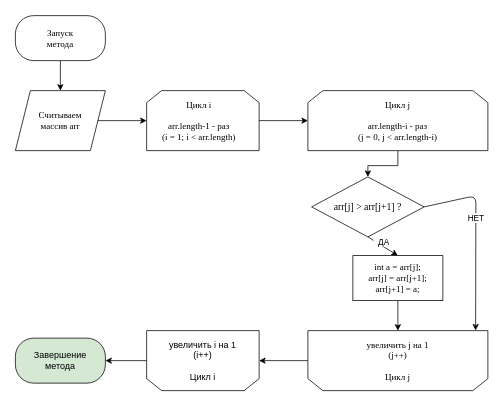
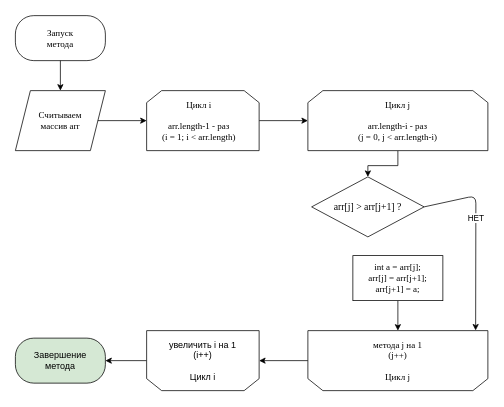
(381, 245) -> none
(398, 360) -> (398, 360)
